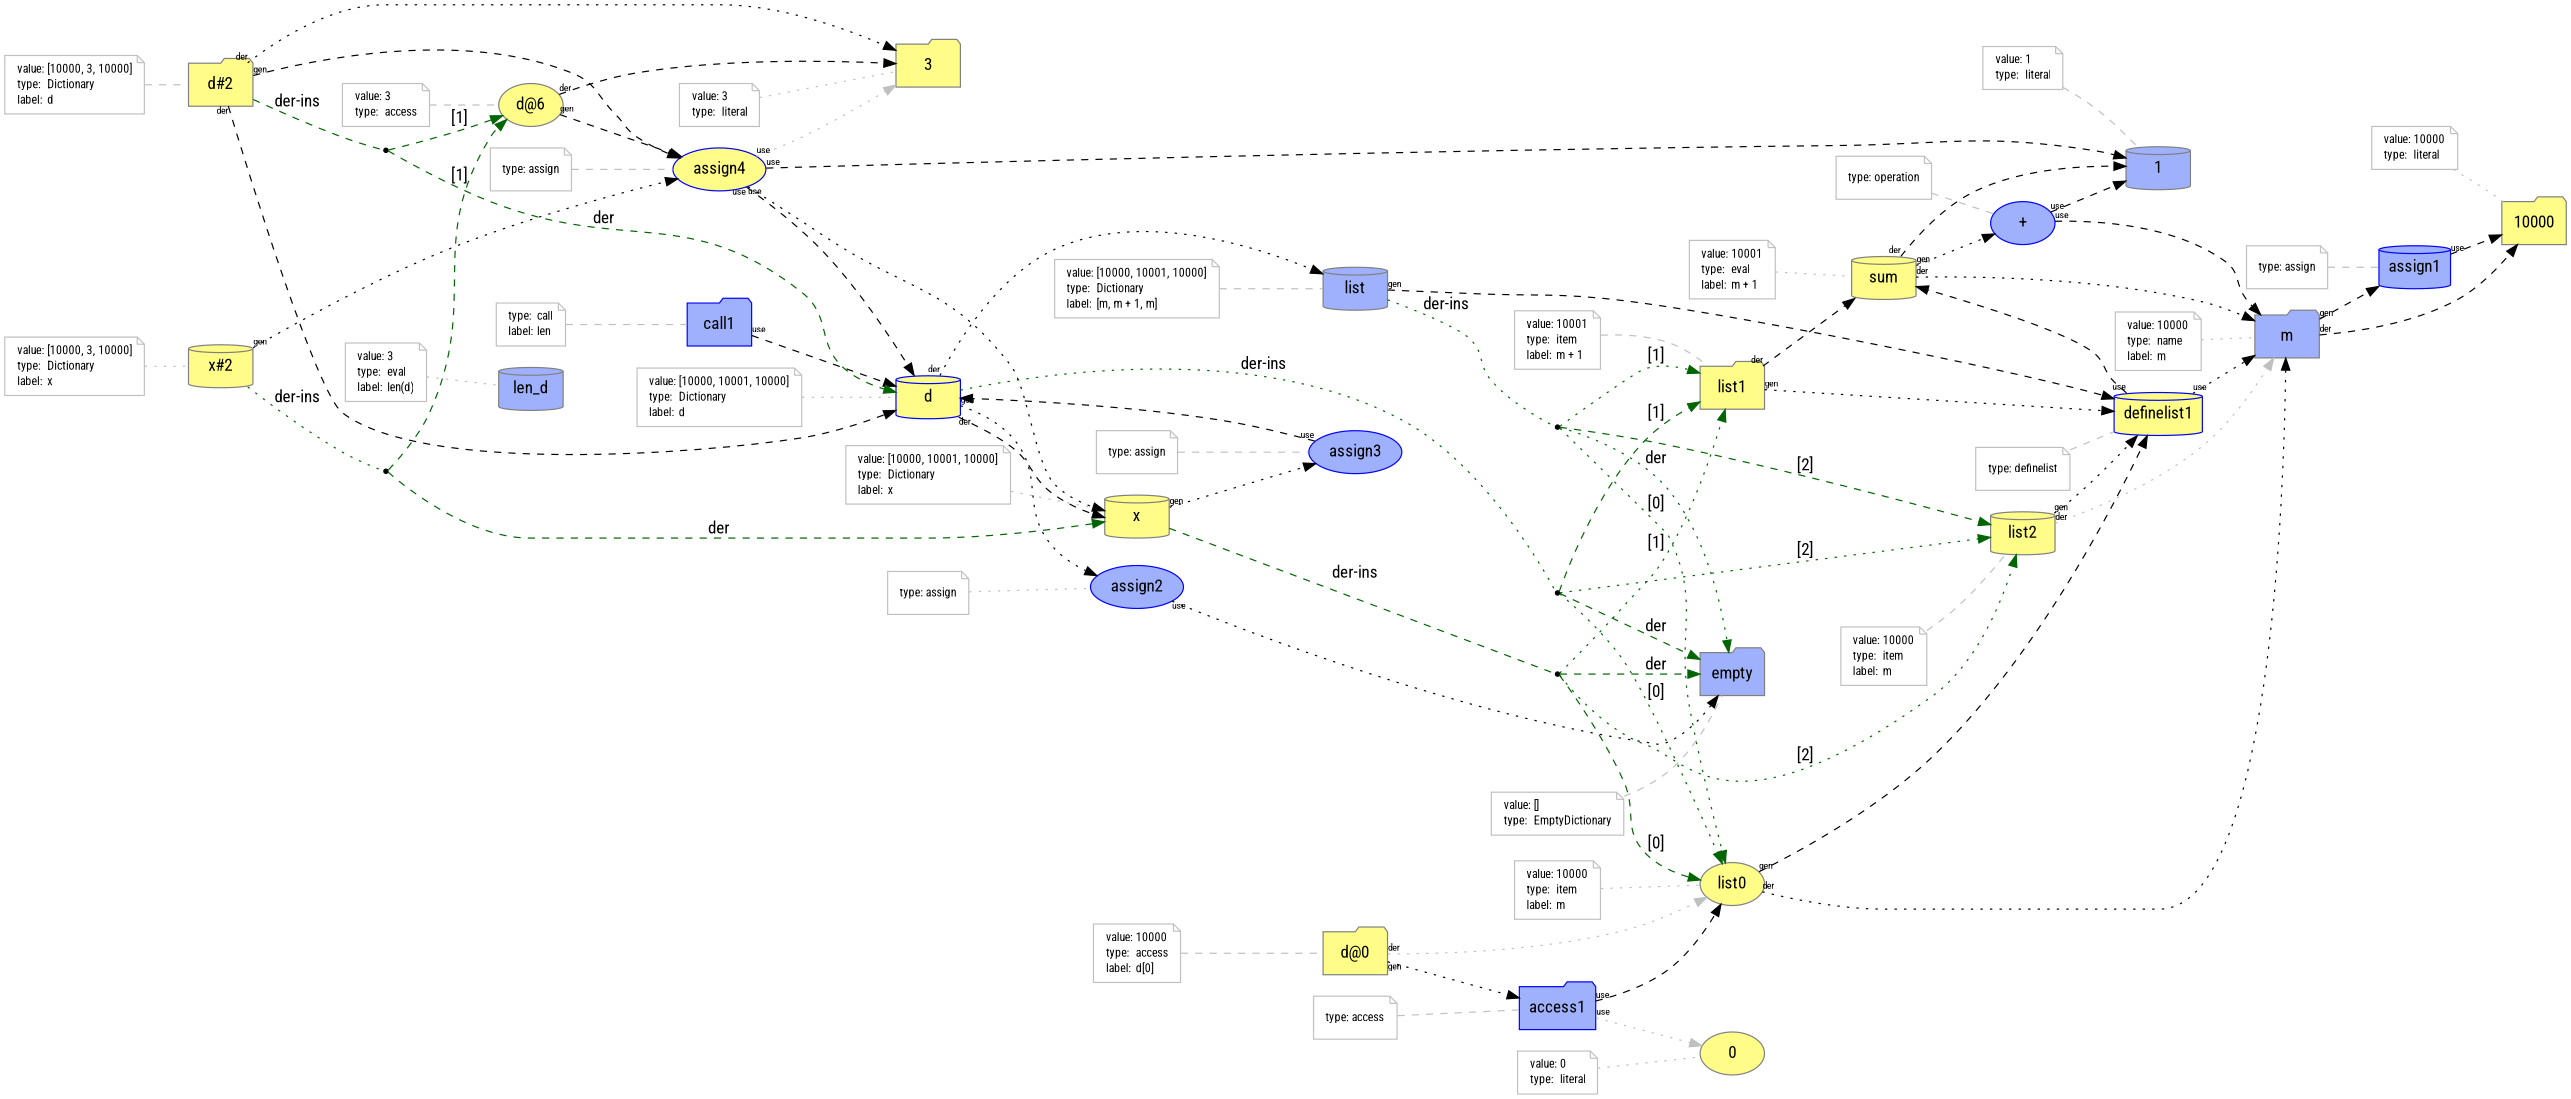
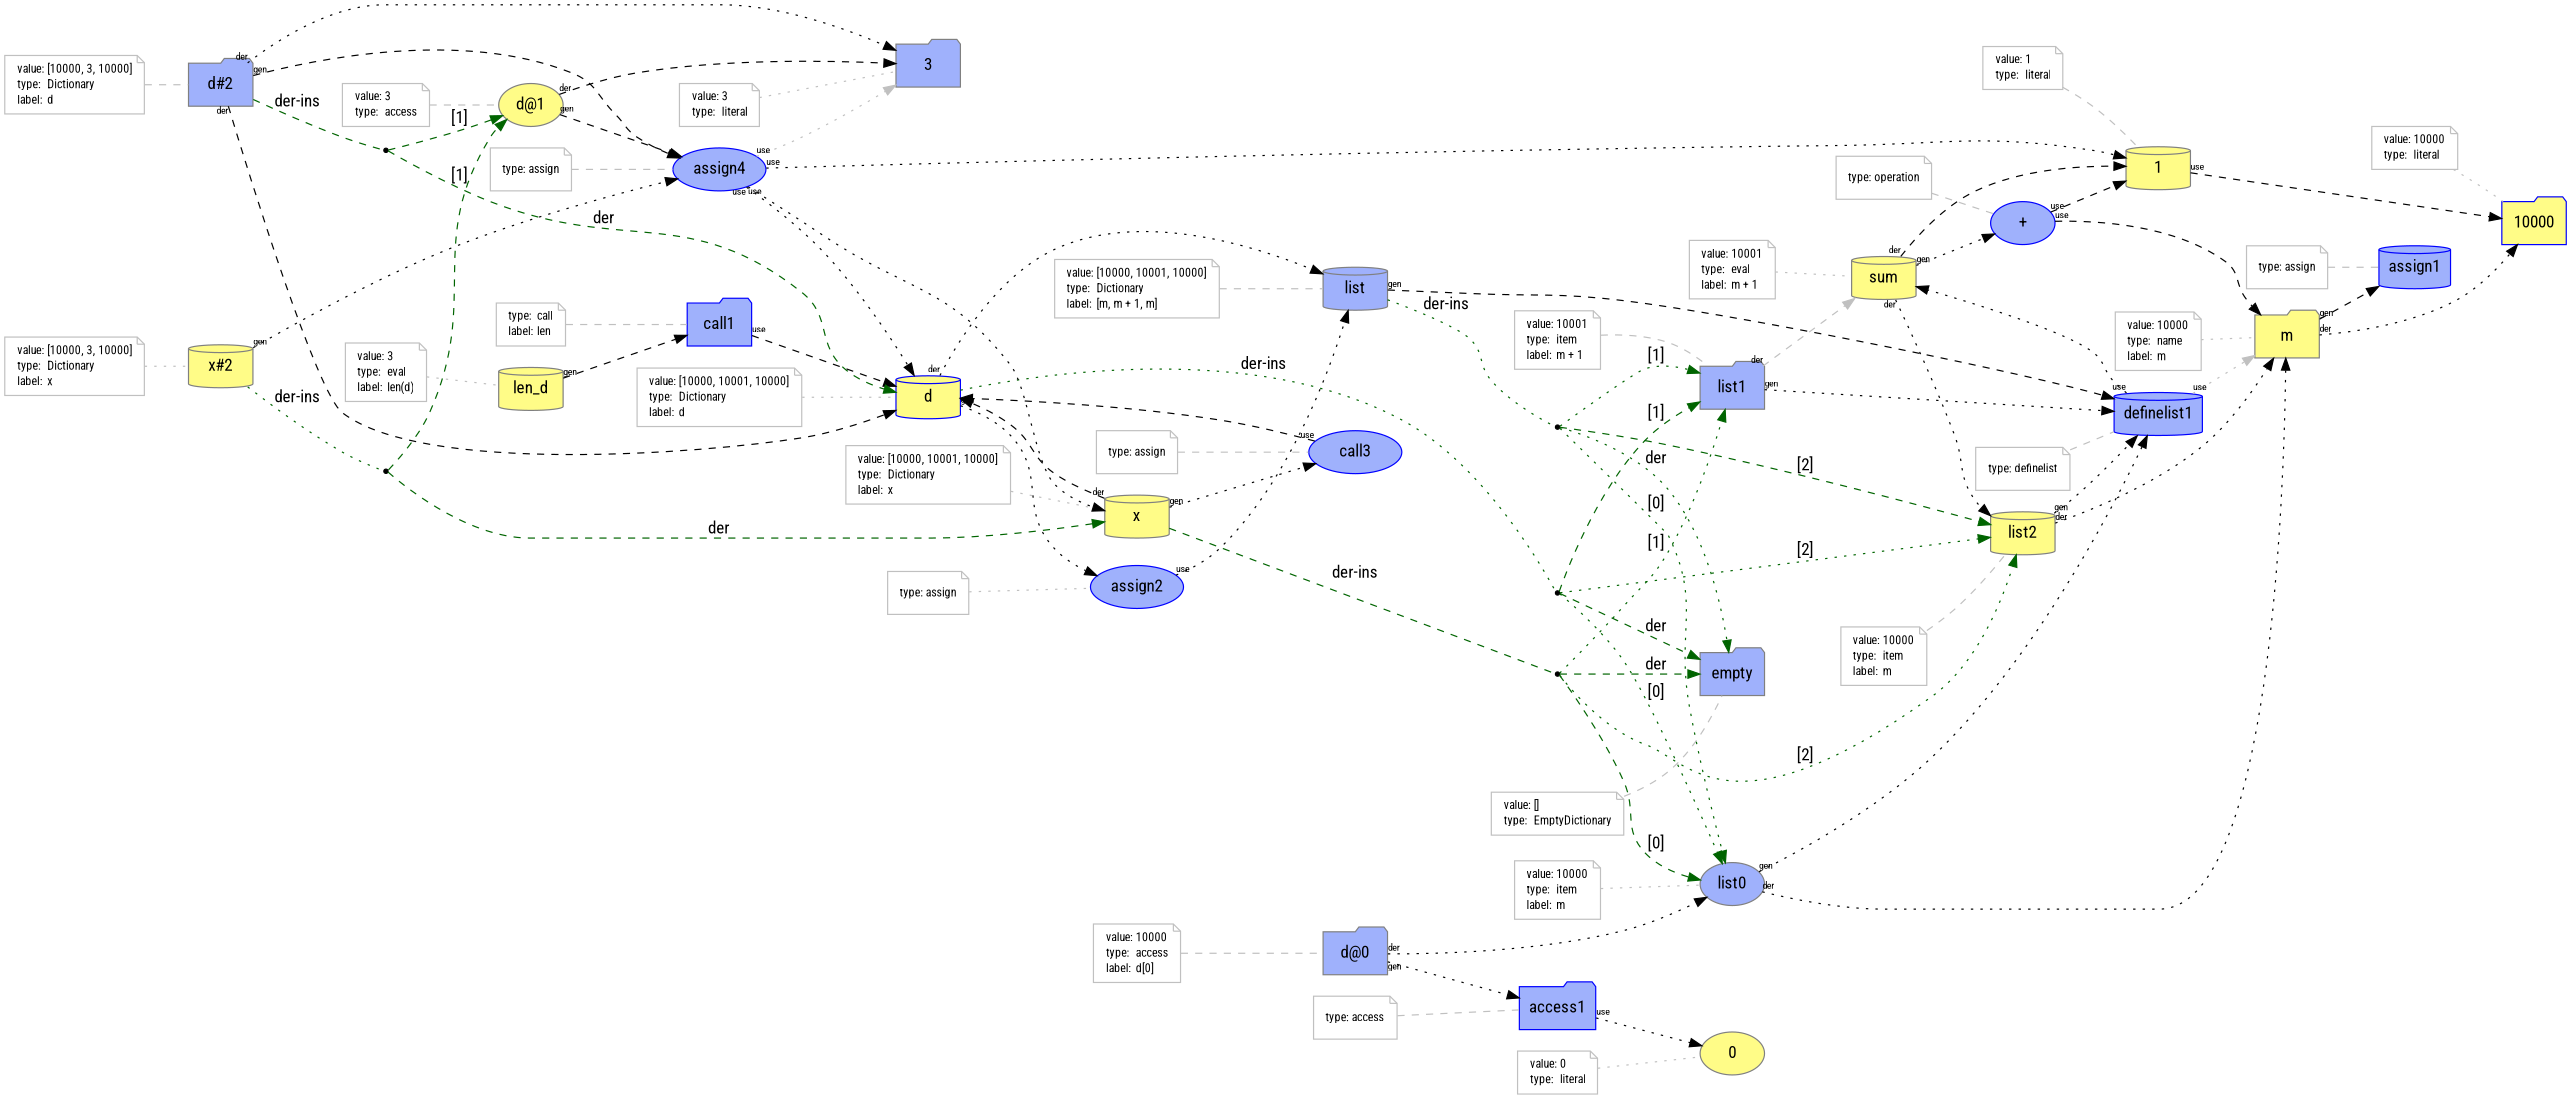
(928, 66) -> (928, 66)
(221, 85) -> (221, 85)
(531, 105) -> (531, 105)
(1441, 152) -> (1441, 152)
(2158, 168) -> (2158, 168)
(719, 169) -> (719, 169)
(2534, 223) -> (2534, 223)
(2470, 247) -> (2340, 195)
(837, 267) -> (837, 267)
(2082, 283) -> (1944, 408)
(2424, 314) -> (2424, 314)
(2037, 326) -> (2037, 326)
(2287, 336) -> (2287, 336)
(1800, 339) -> (1800, 339)
none -> (619, 359)
(2219, 378) -> (2219, 378)
(1732, 388) -> (1732, 388)
(531, 389) -> (531, 389)
(2158, 414) -> (2158, 414)
(1355, 452) -> (1355, 452)
(2176, 465) -> (2176, 465)
(1040, 481) -> (1029, 444)
(1989, 695) -> (1989, 695)
(1443, 696) -> (1283, 465)
(1732, 884) -> (1732, 884)
(1545, 945) -> (1545, 945)
(1355, 953) -> (1355, 953)
(1665, 972) -> none
(1643, 1030) -> (1643, 1030)
